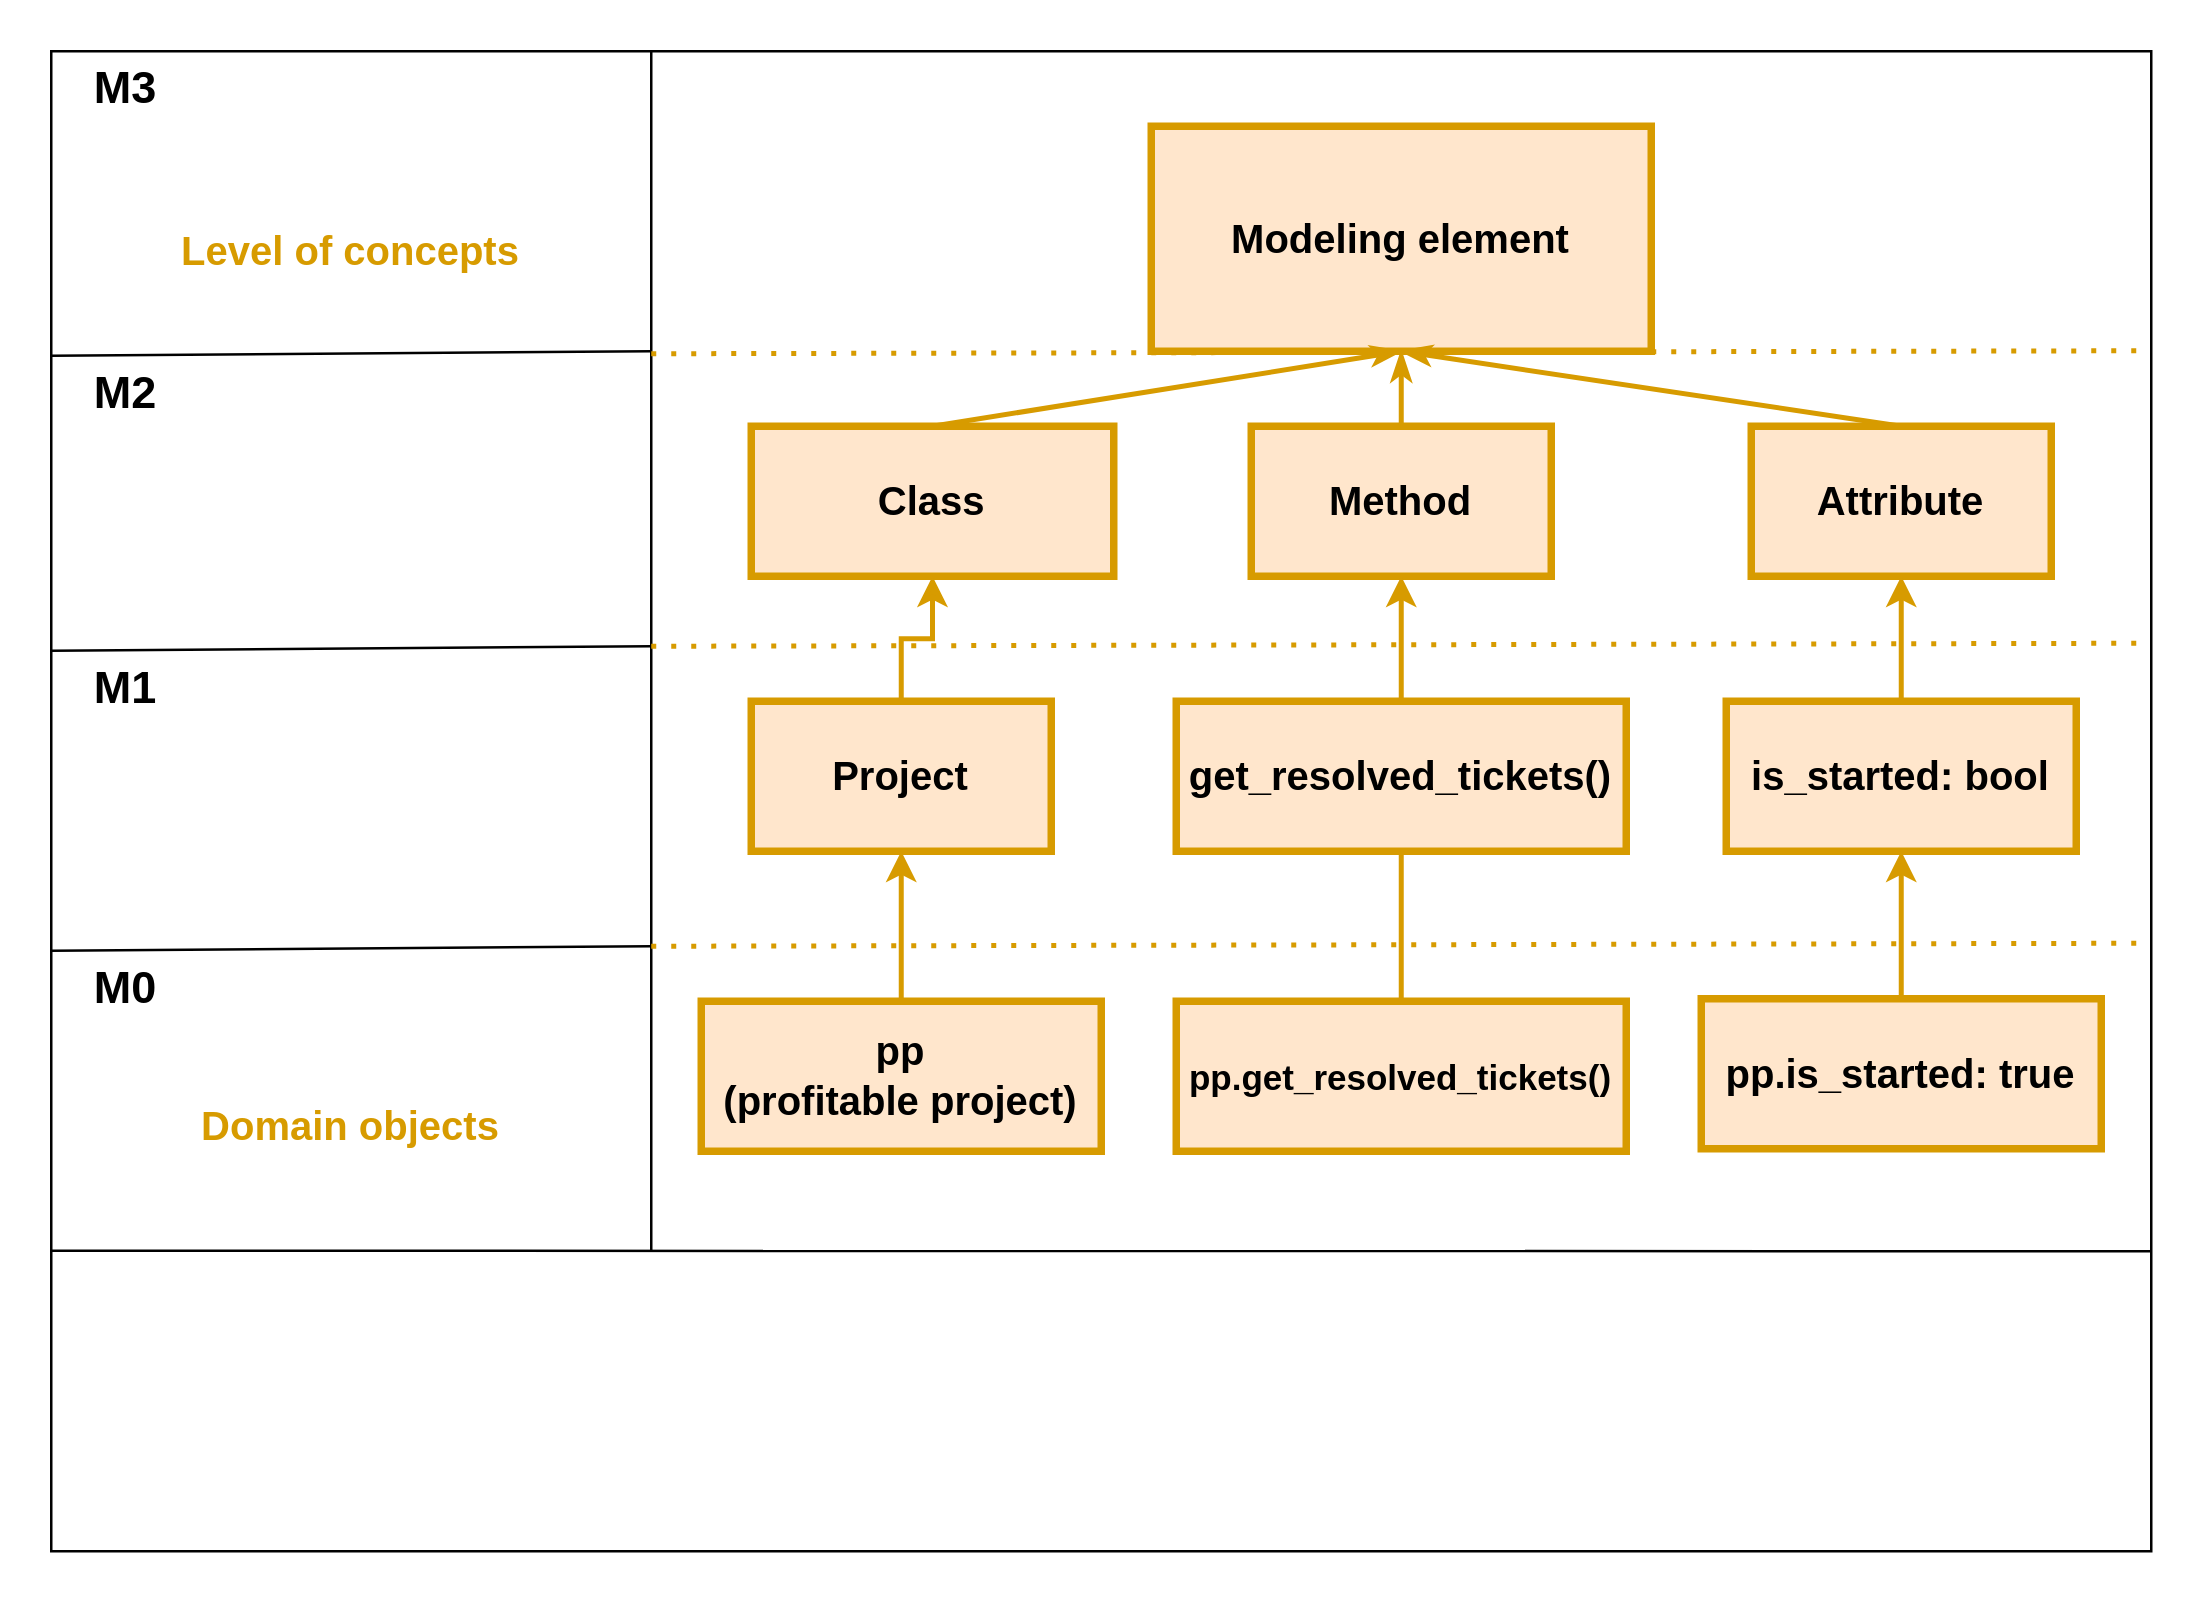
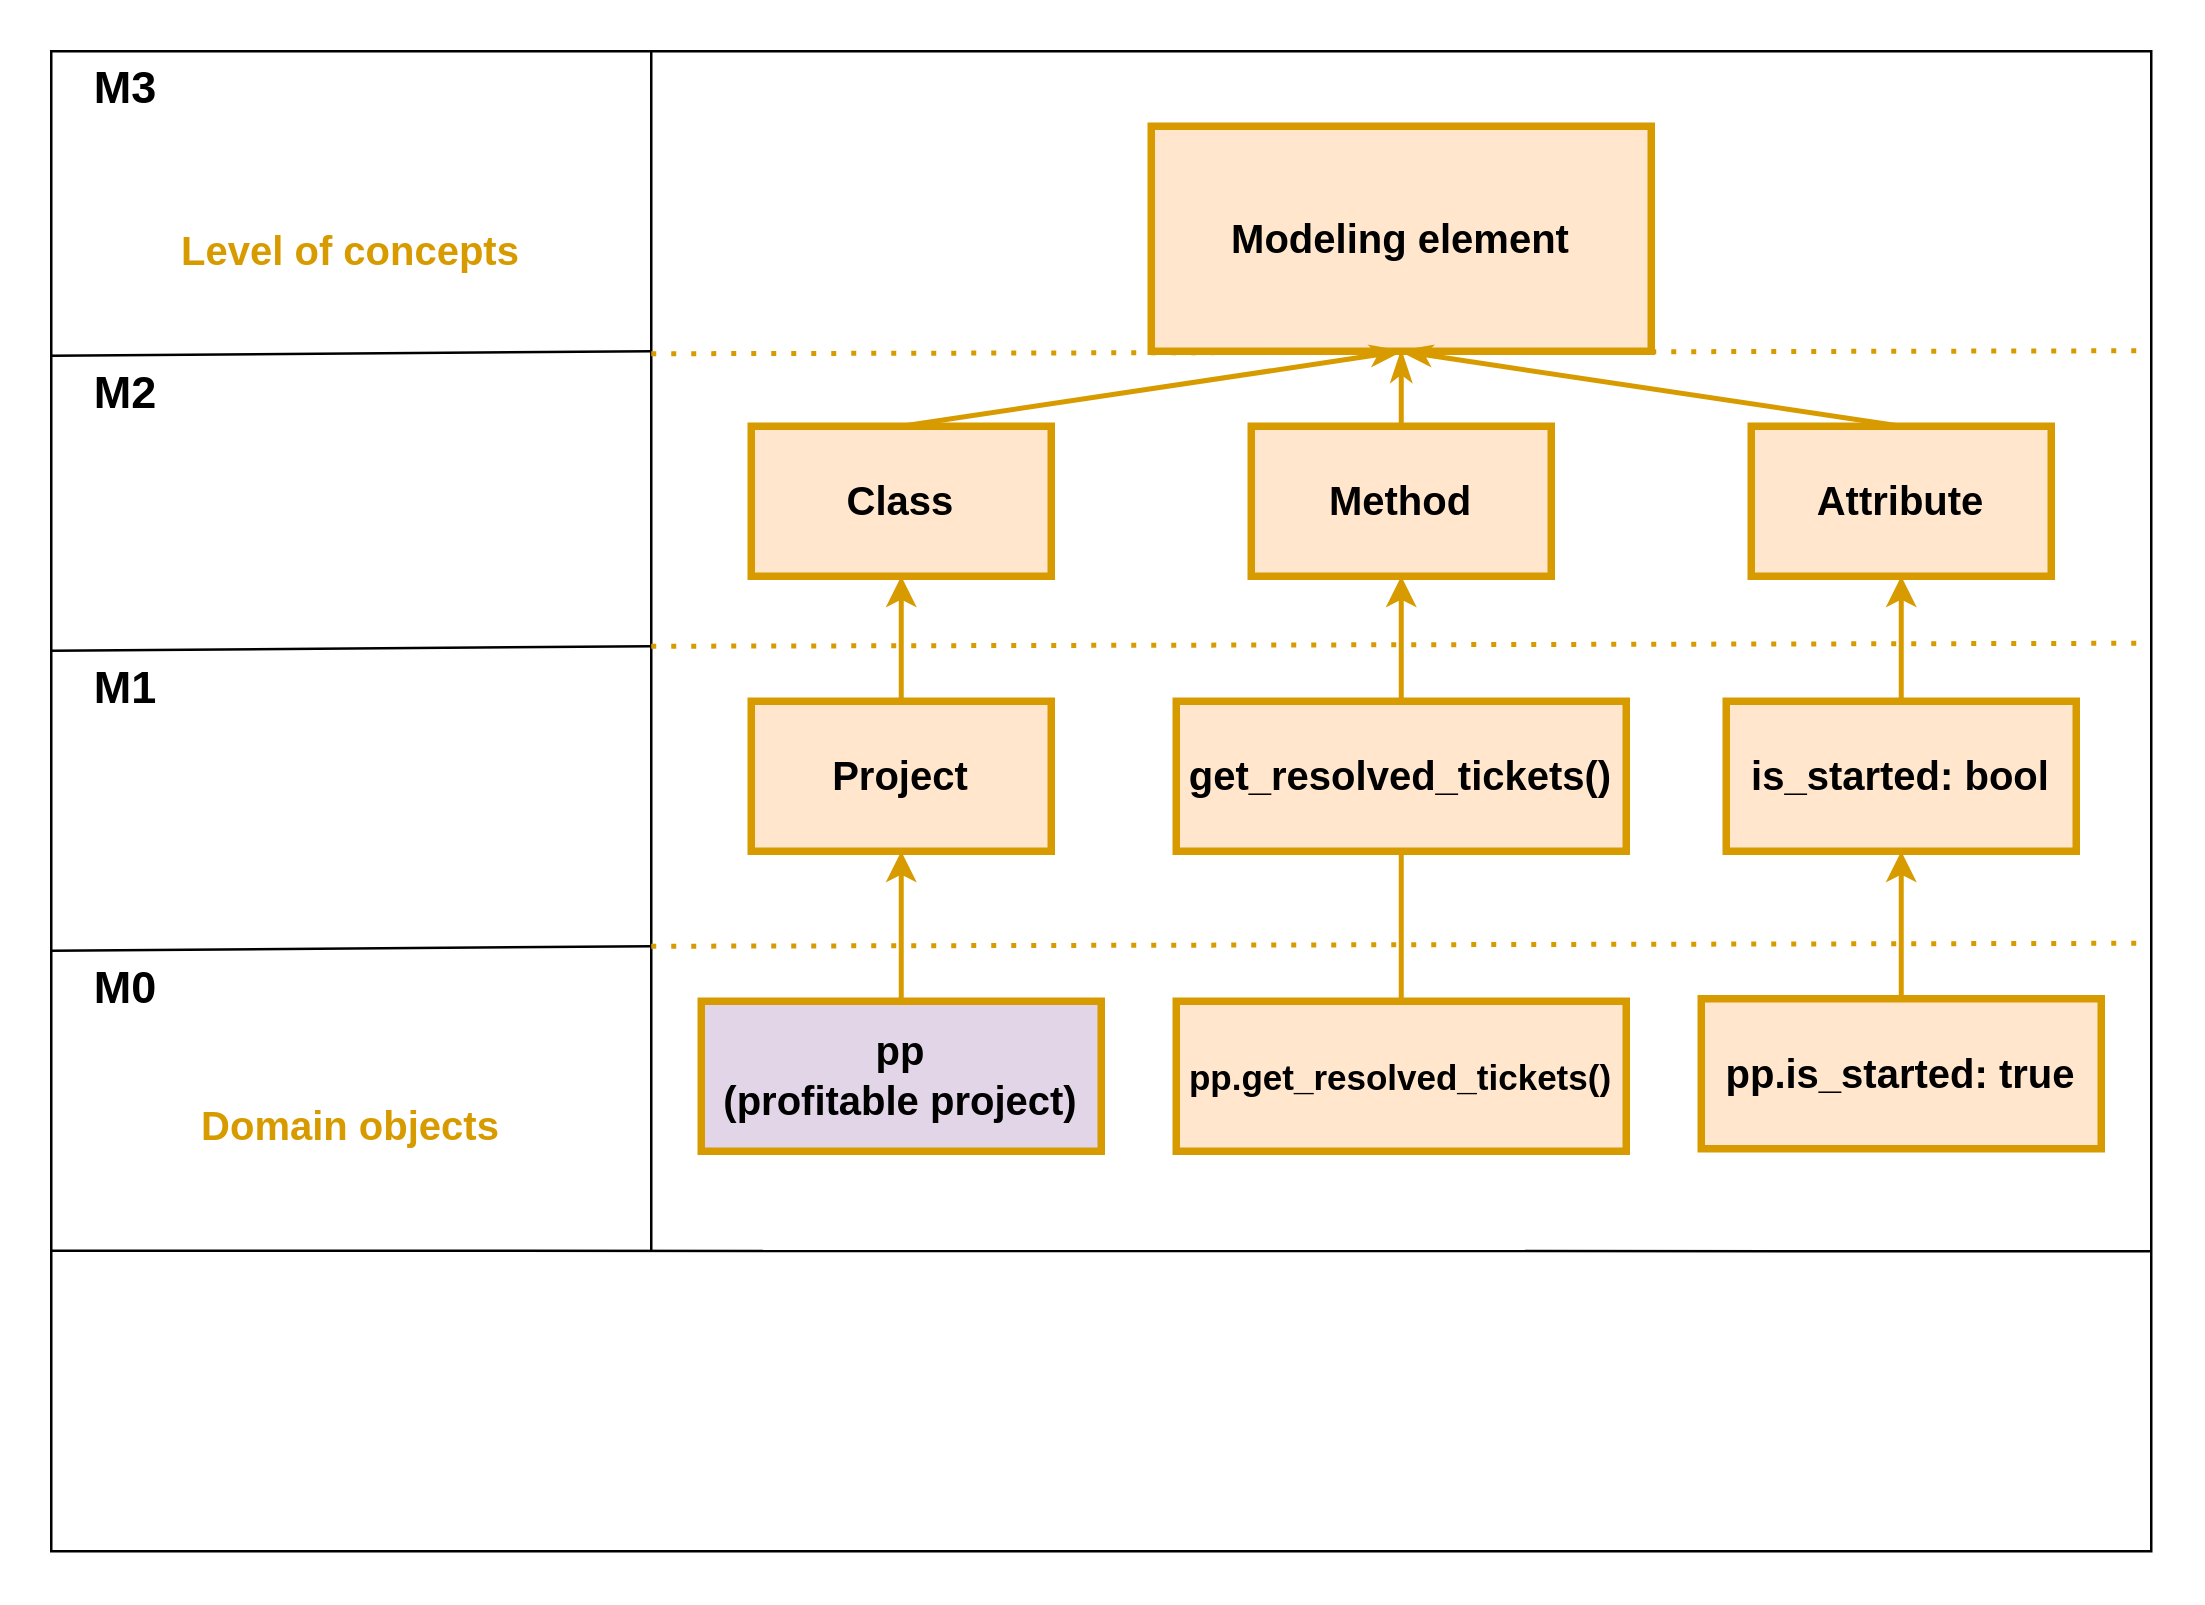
(933, 501) -> (901, 501)
(901, 1076) -> (901, 1076)
